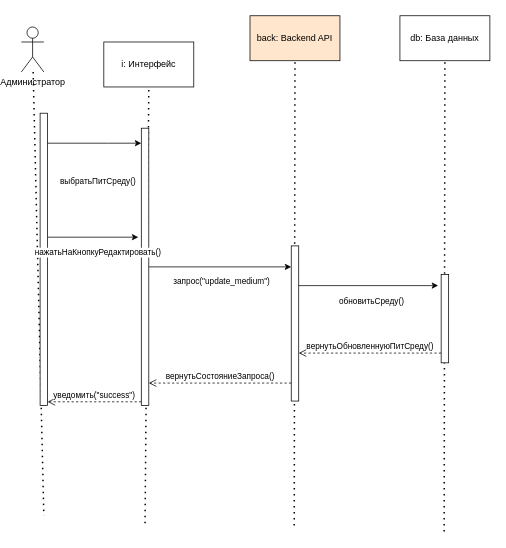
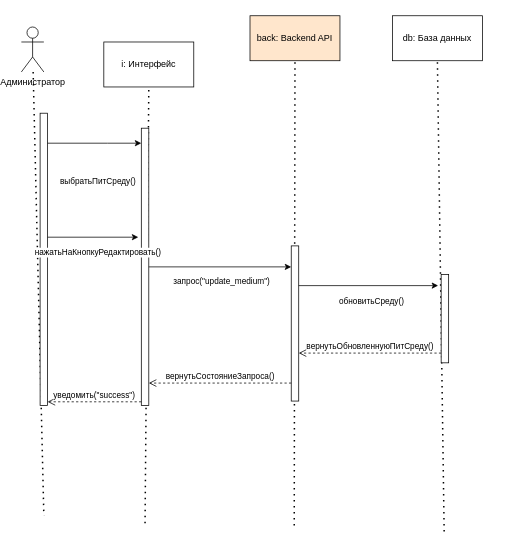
(445, 38) -> (438, 38)
